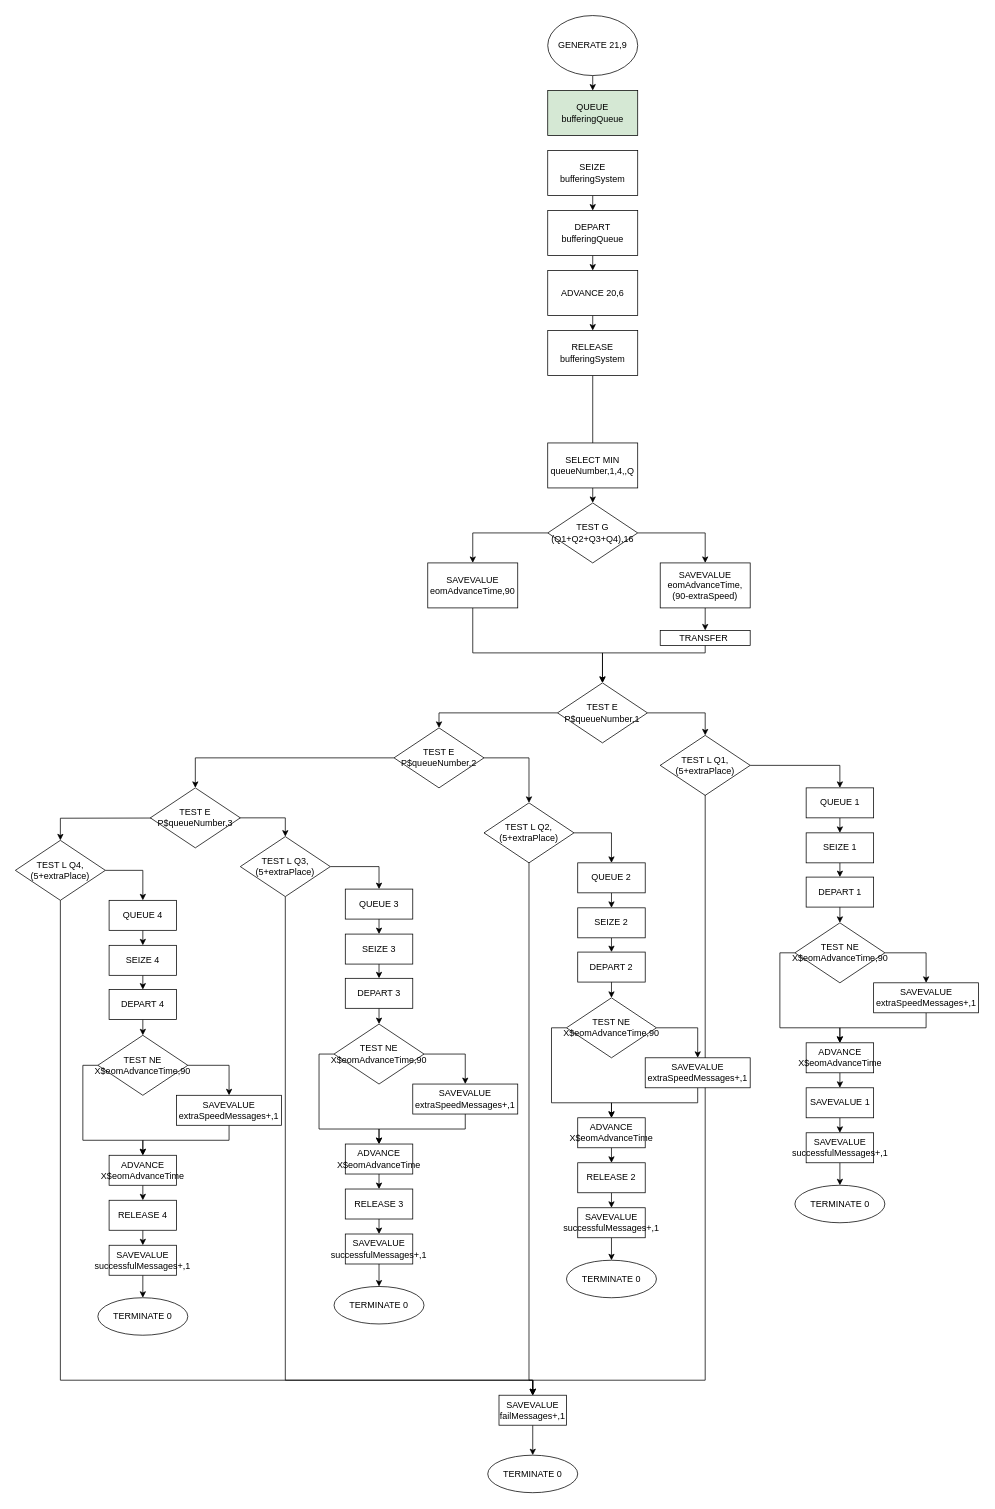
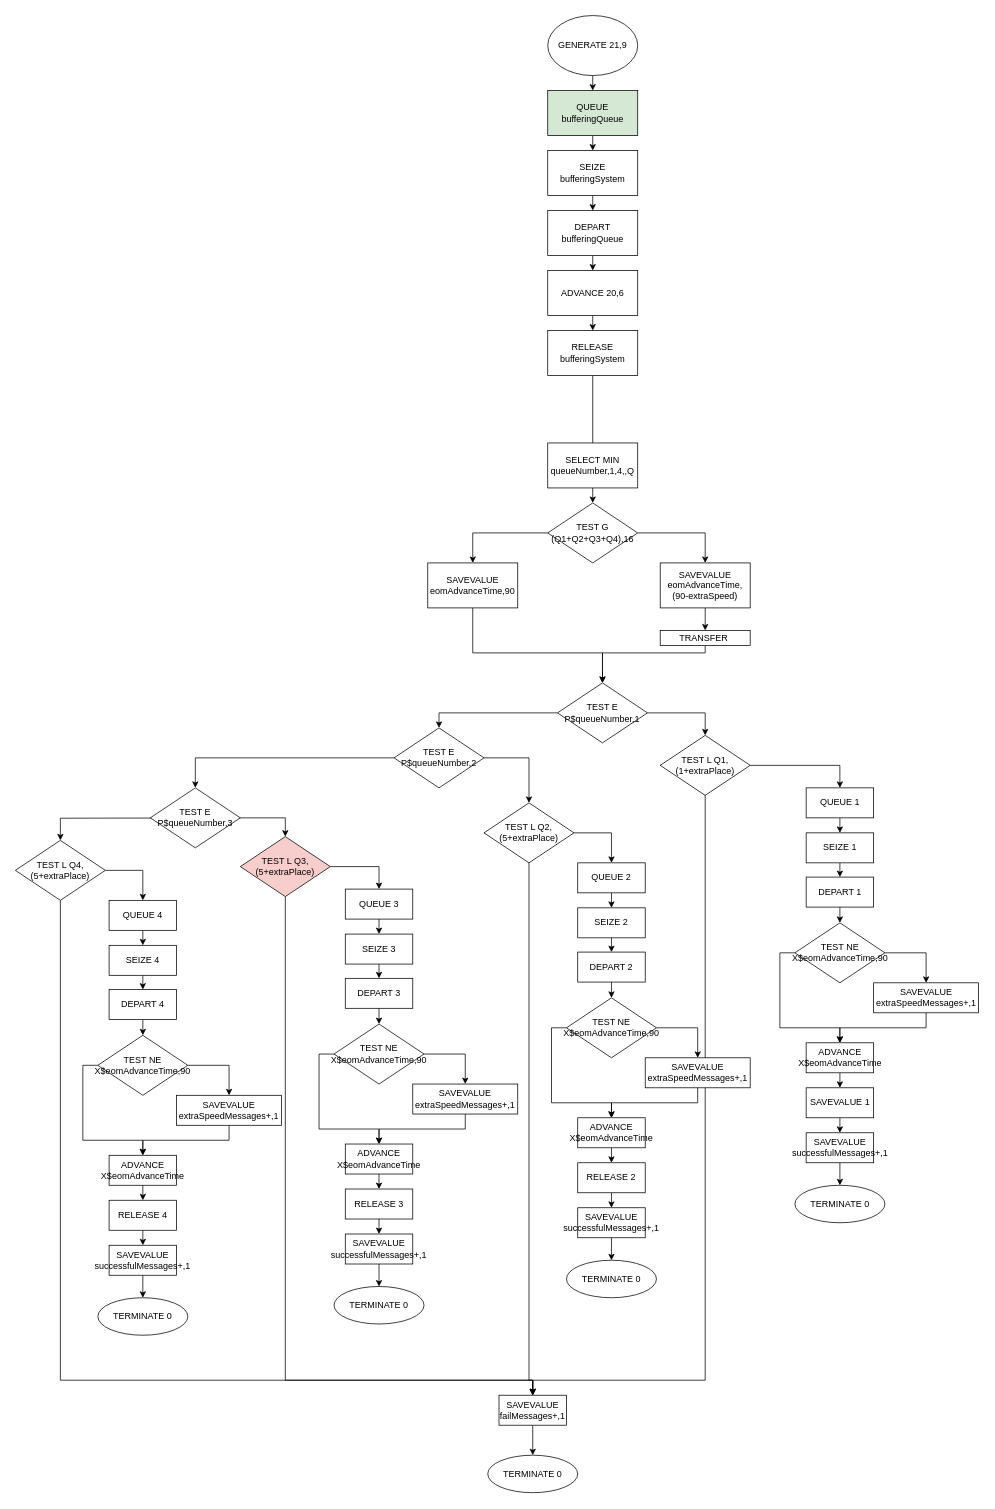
none -> (593, 140)
(705, 765) -> (705, 765)
(285, 867) -> (285, 867)
